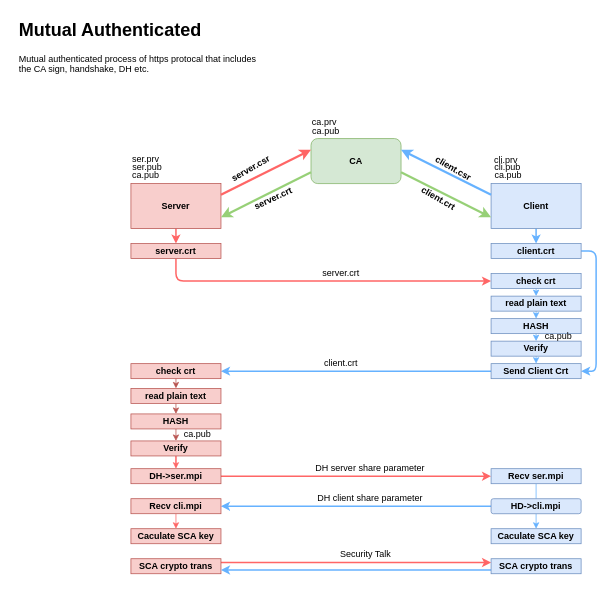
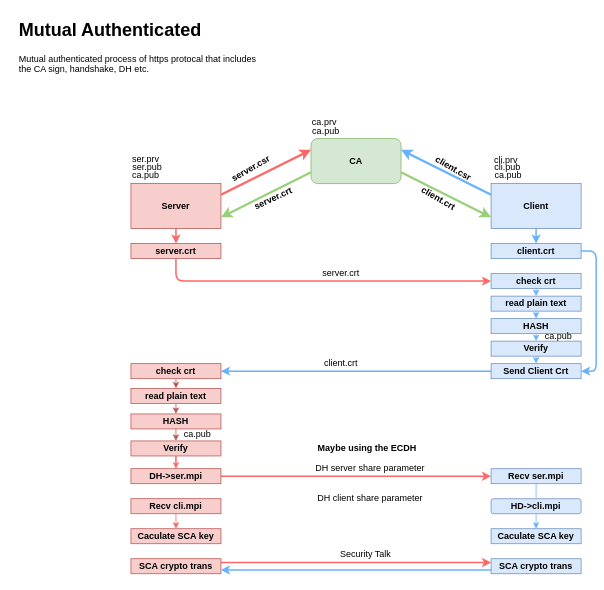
none -> (367, 448)
(359, 506) -> none
